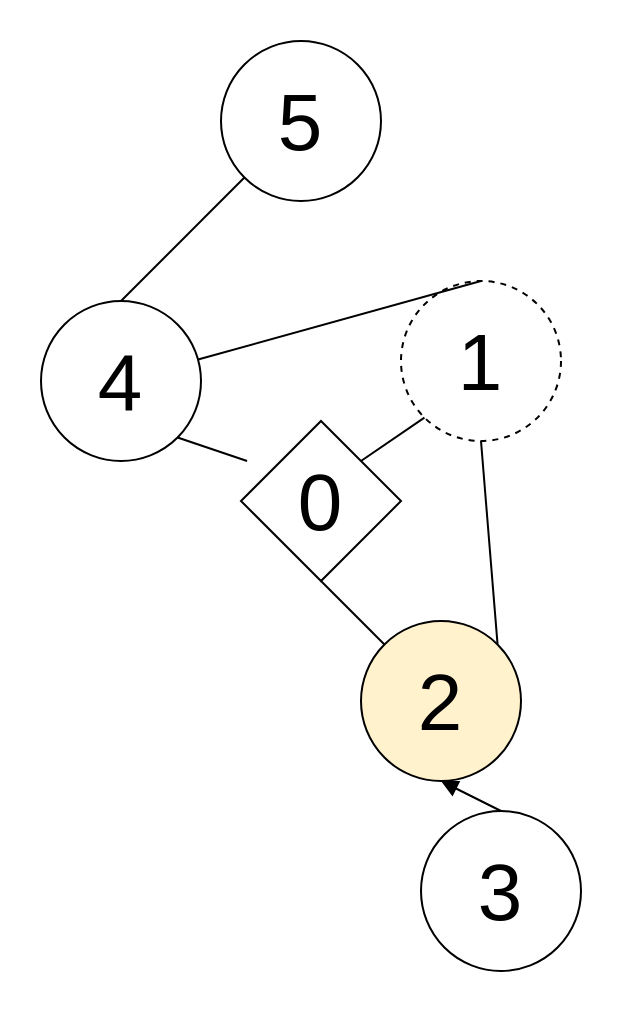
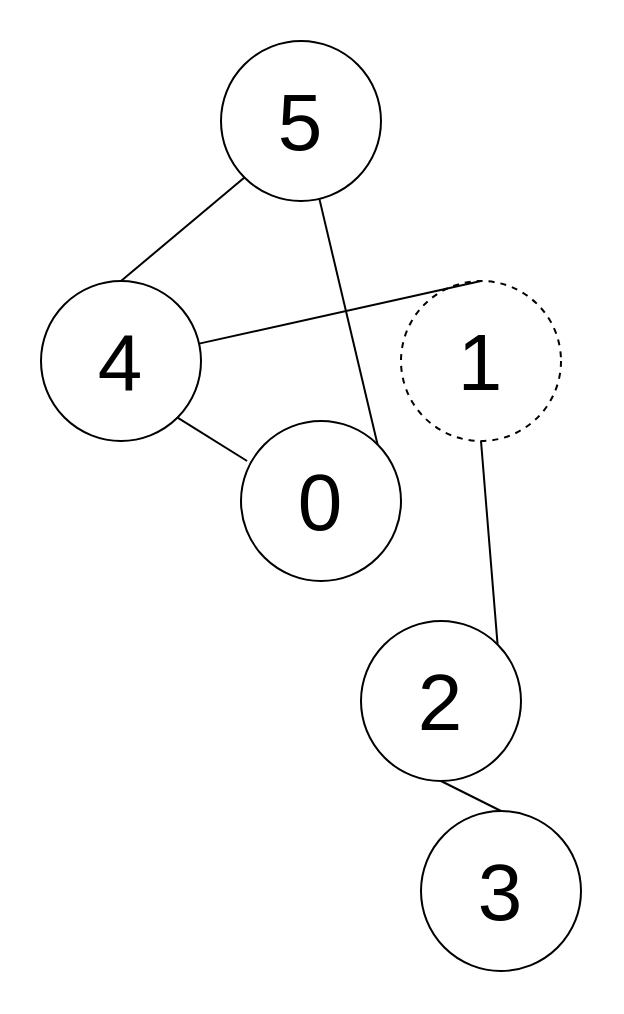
(121, 381) -> (121, 361)
(393, 439) -> (348, 322)
(321, 501) -> (321, 501)
(353, 613) -> none
(441, 701) -> (441, 701)
(456, 789) -> (449, 785)
